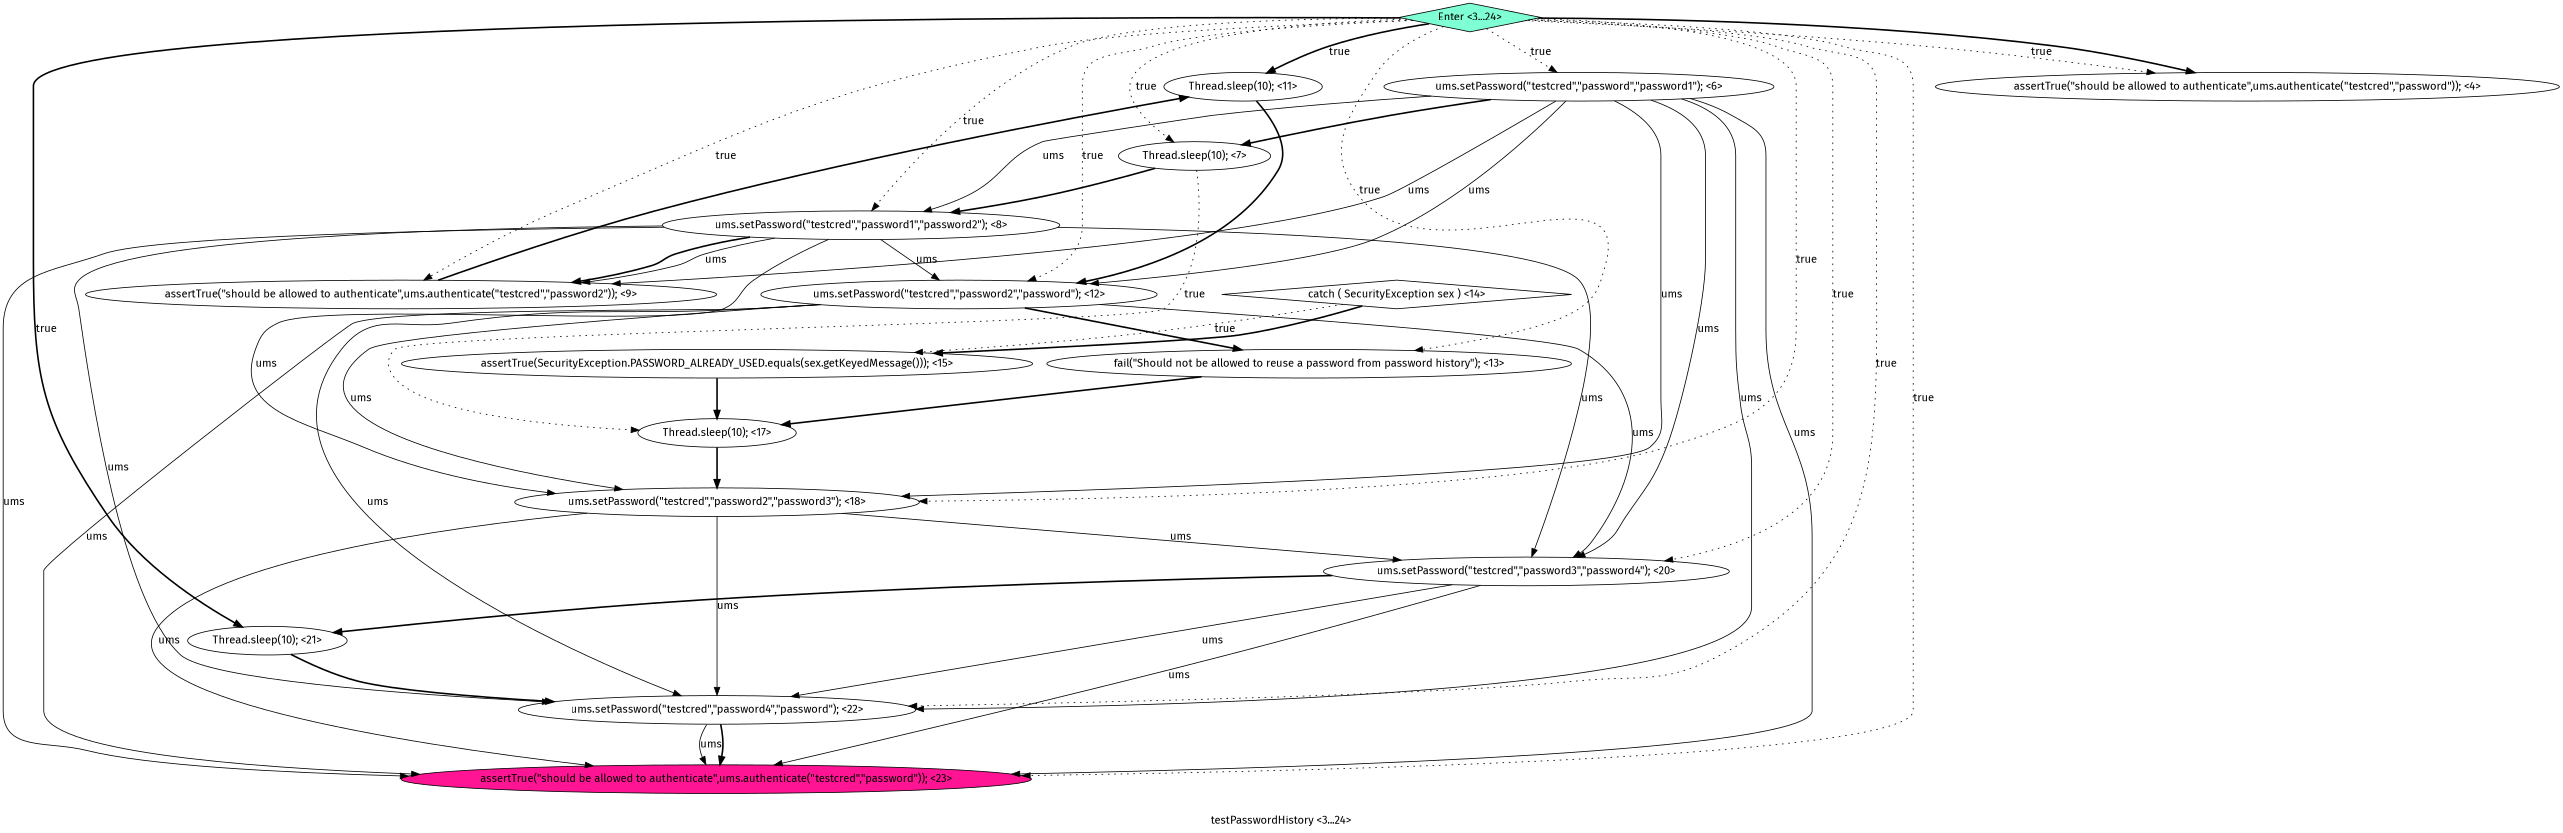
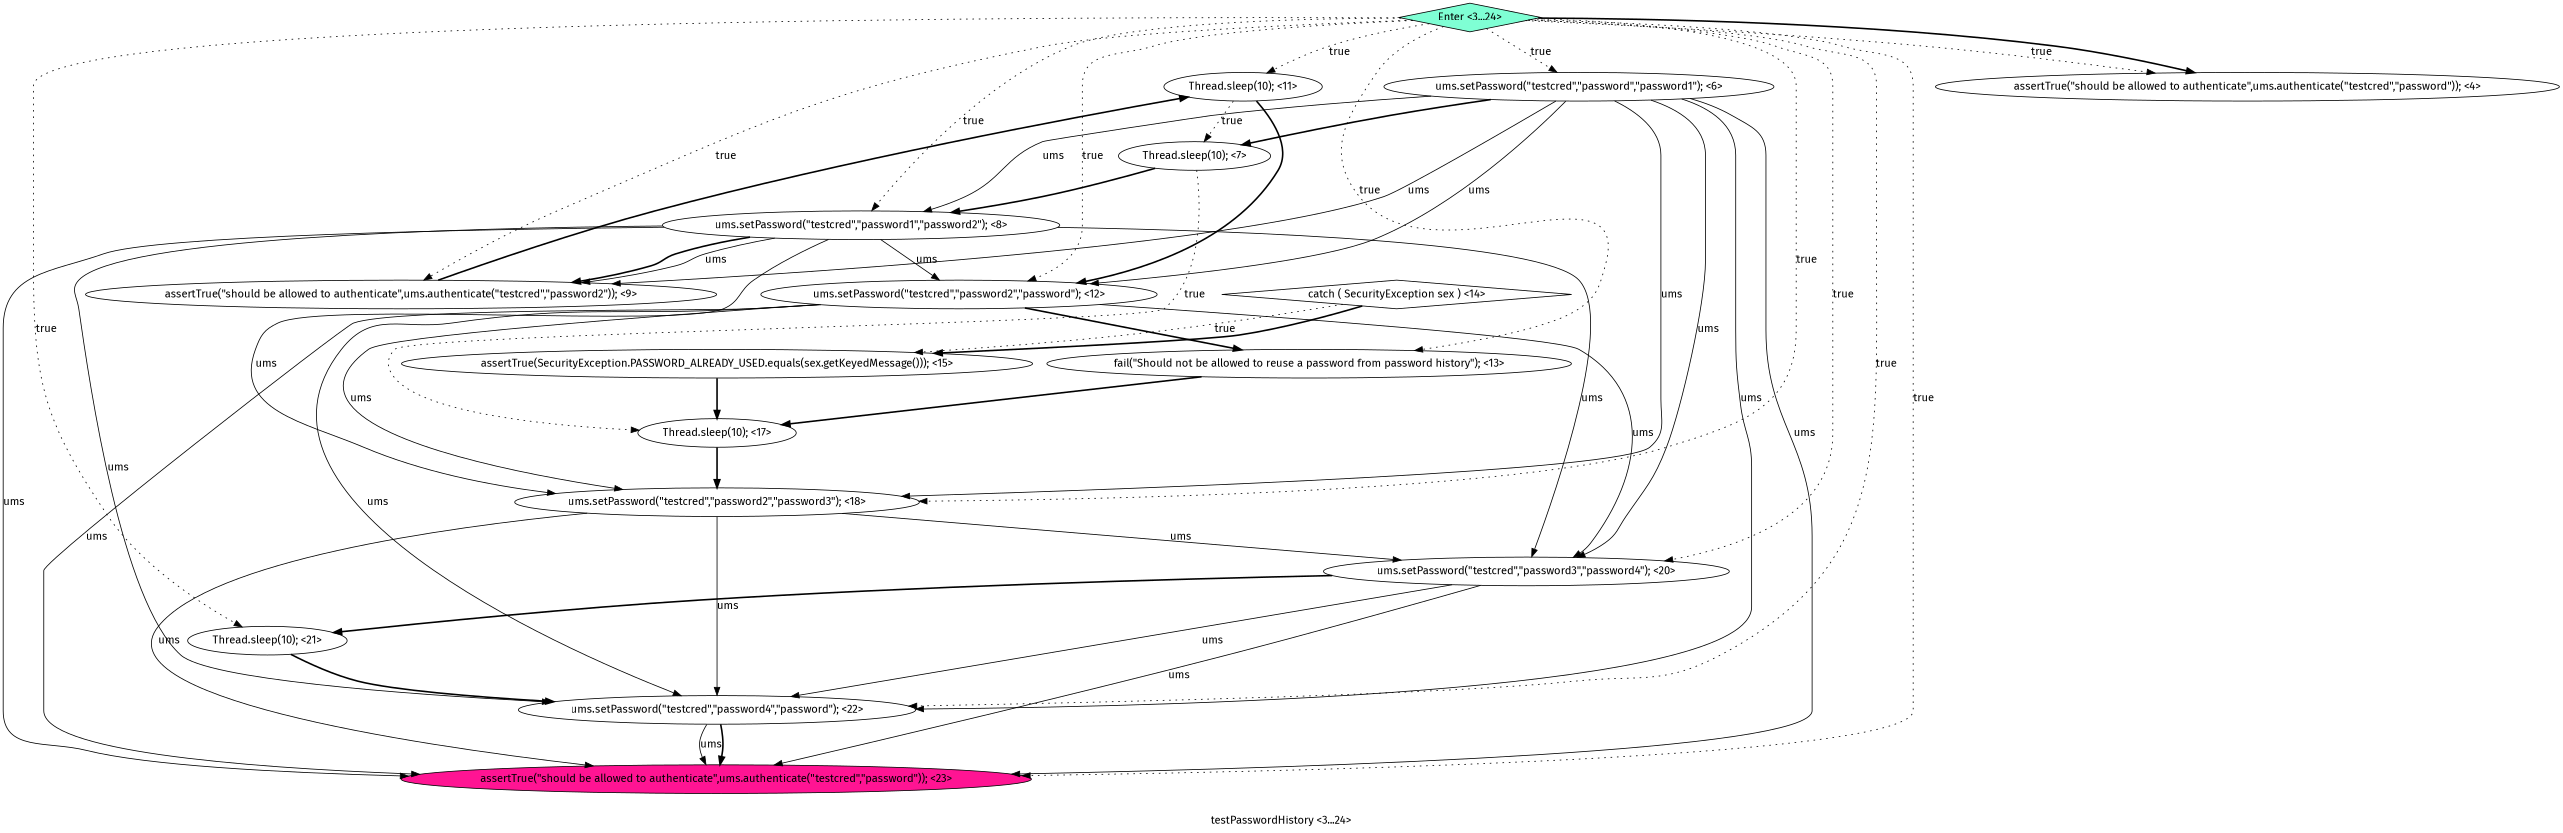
(407, 33) -> (407, 33)
(1350, 40) -> (1350, 40)
(1201, 42) -> (1220, 120)
